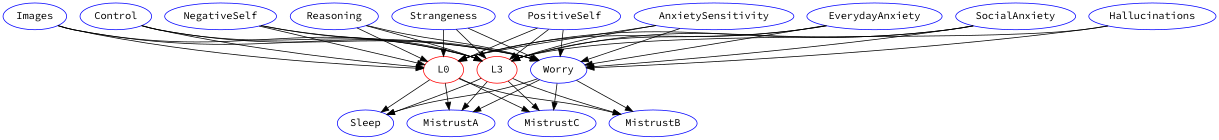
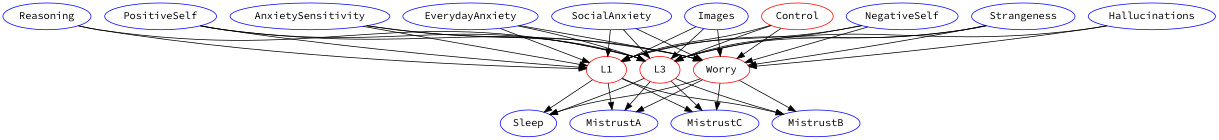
(116, 16) -> (797, 16)
(449, 41) -> none
(444, 70) -> (606, 70)
(559, 70) -> (722, 70)
